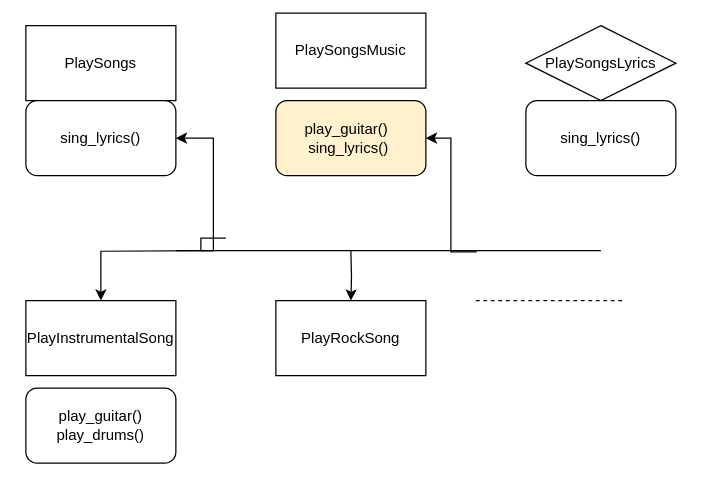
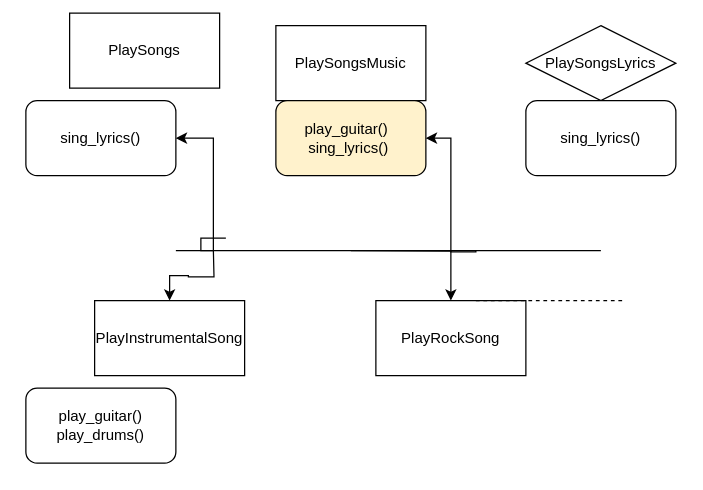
(351, 51) -> (351, 63)
(101, 63) -> (144, 51)
(101, 338) -> (169, 338)
(351, 338) -> (451, 338)
